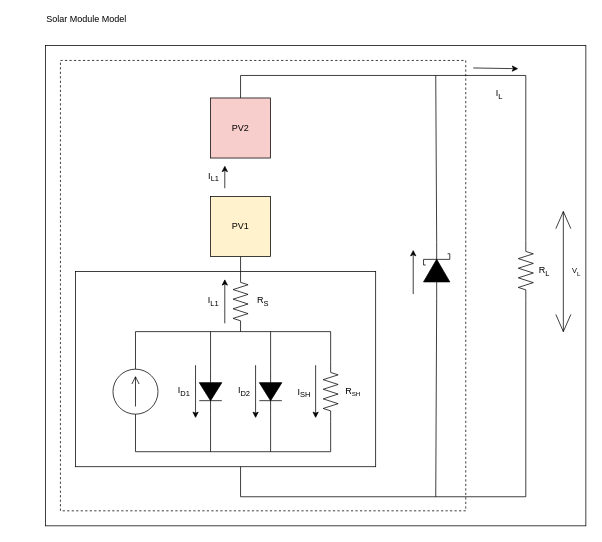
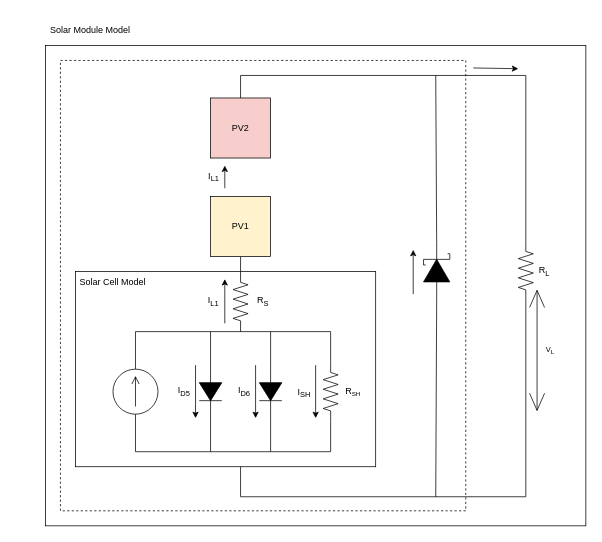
(87, 19) -> (90, 30)
(499, 94) -> none
(563, 271) -> (537, 350)
none -> (113, 283)
(184, 391) -> (184, 391)
(244, 391) -> (244, 391)
